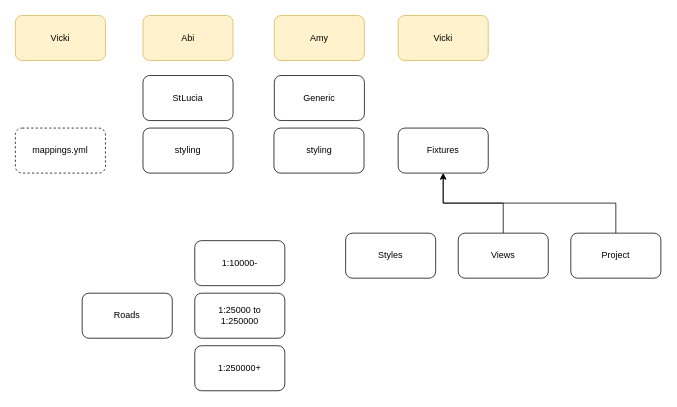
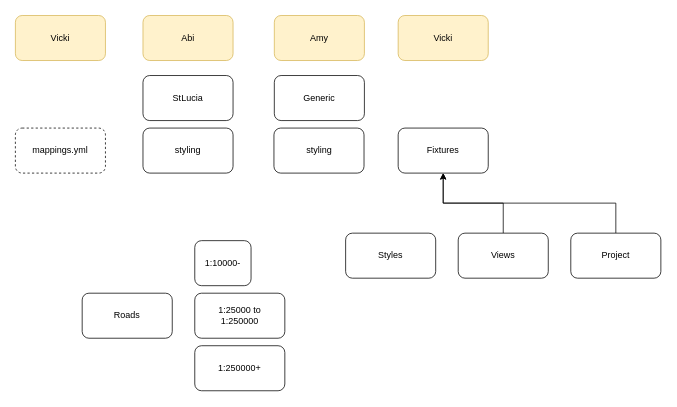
(240, 263) -> (223, 263)
